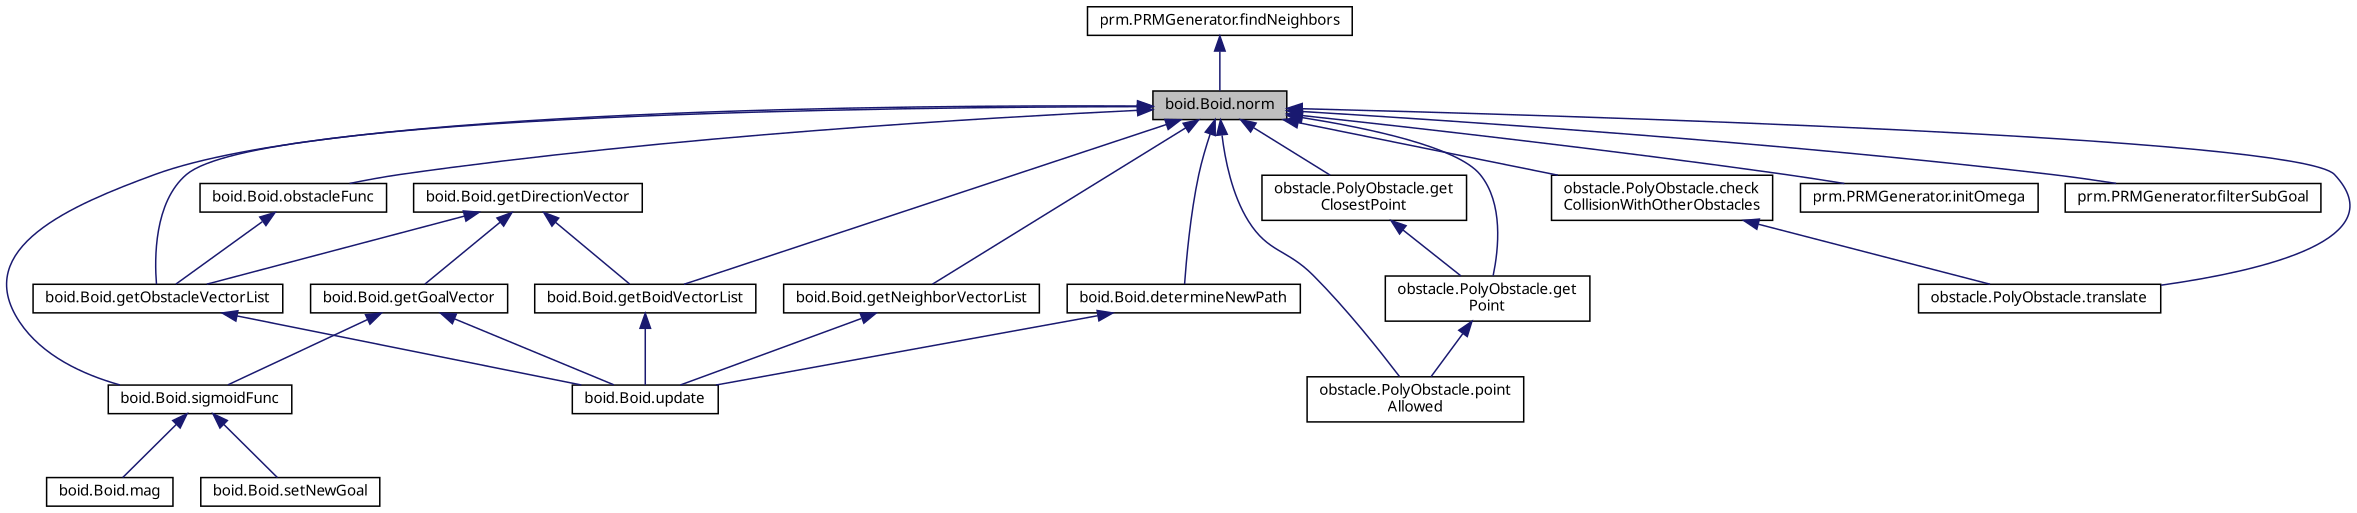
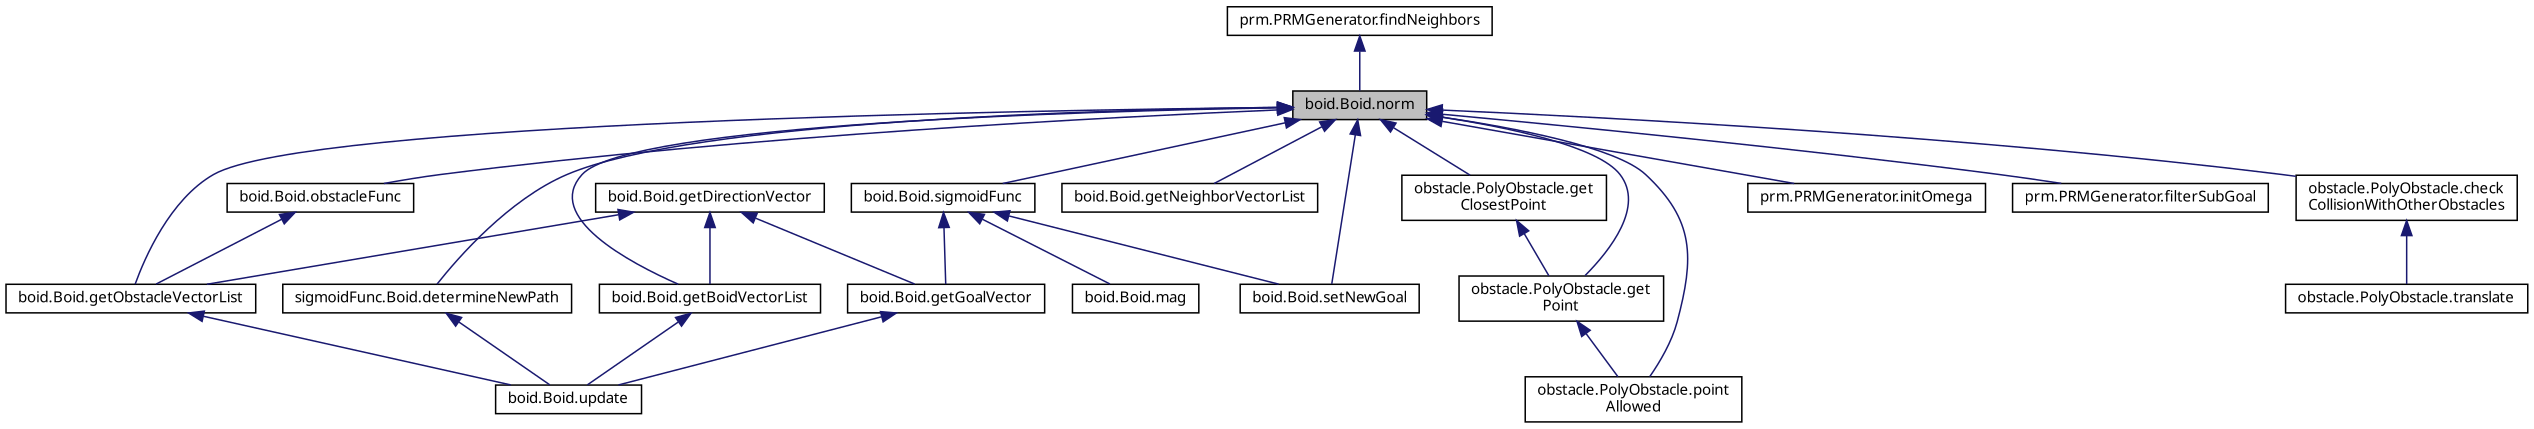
(1945, 132) -> (1344, 209)
(1184, 299) -> (427, 299)
(298, 352) -> (945, 256)
(771, 352) -> none
